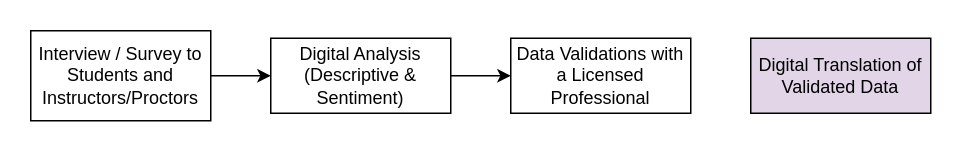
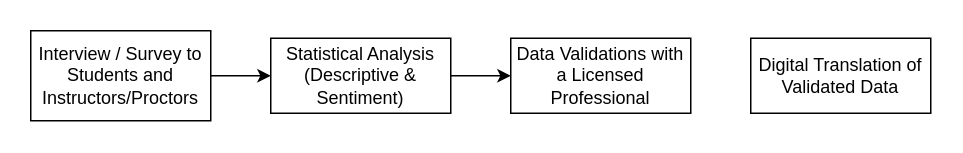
(361, 76) -> (361, 76)
(841, 76) -> (841, 76)
